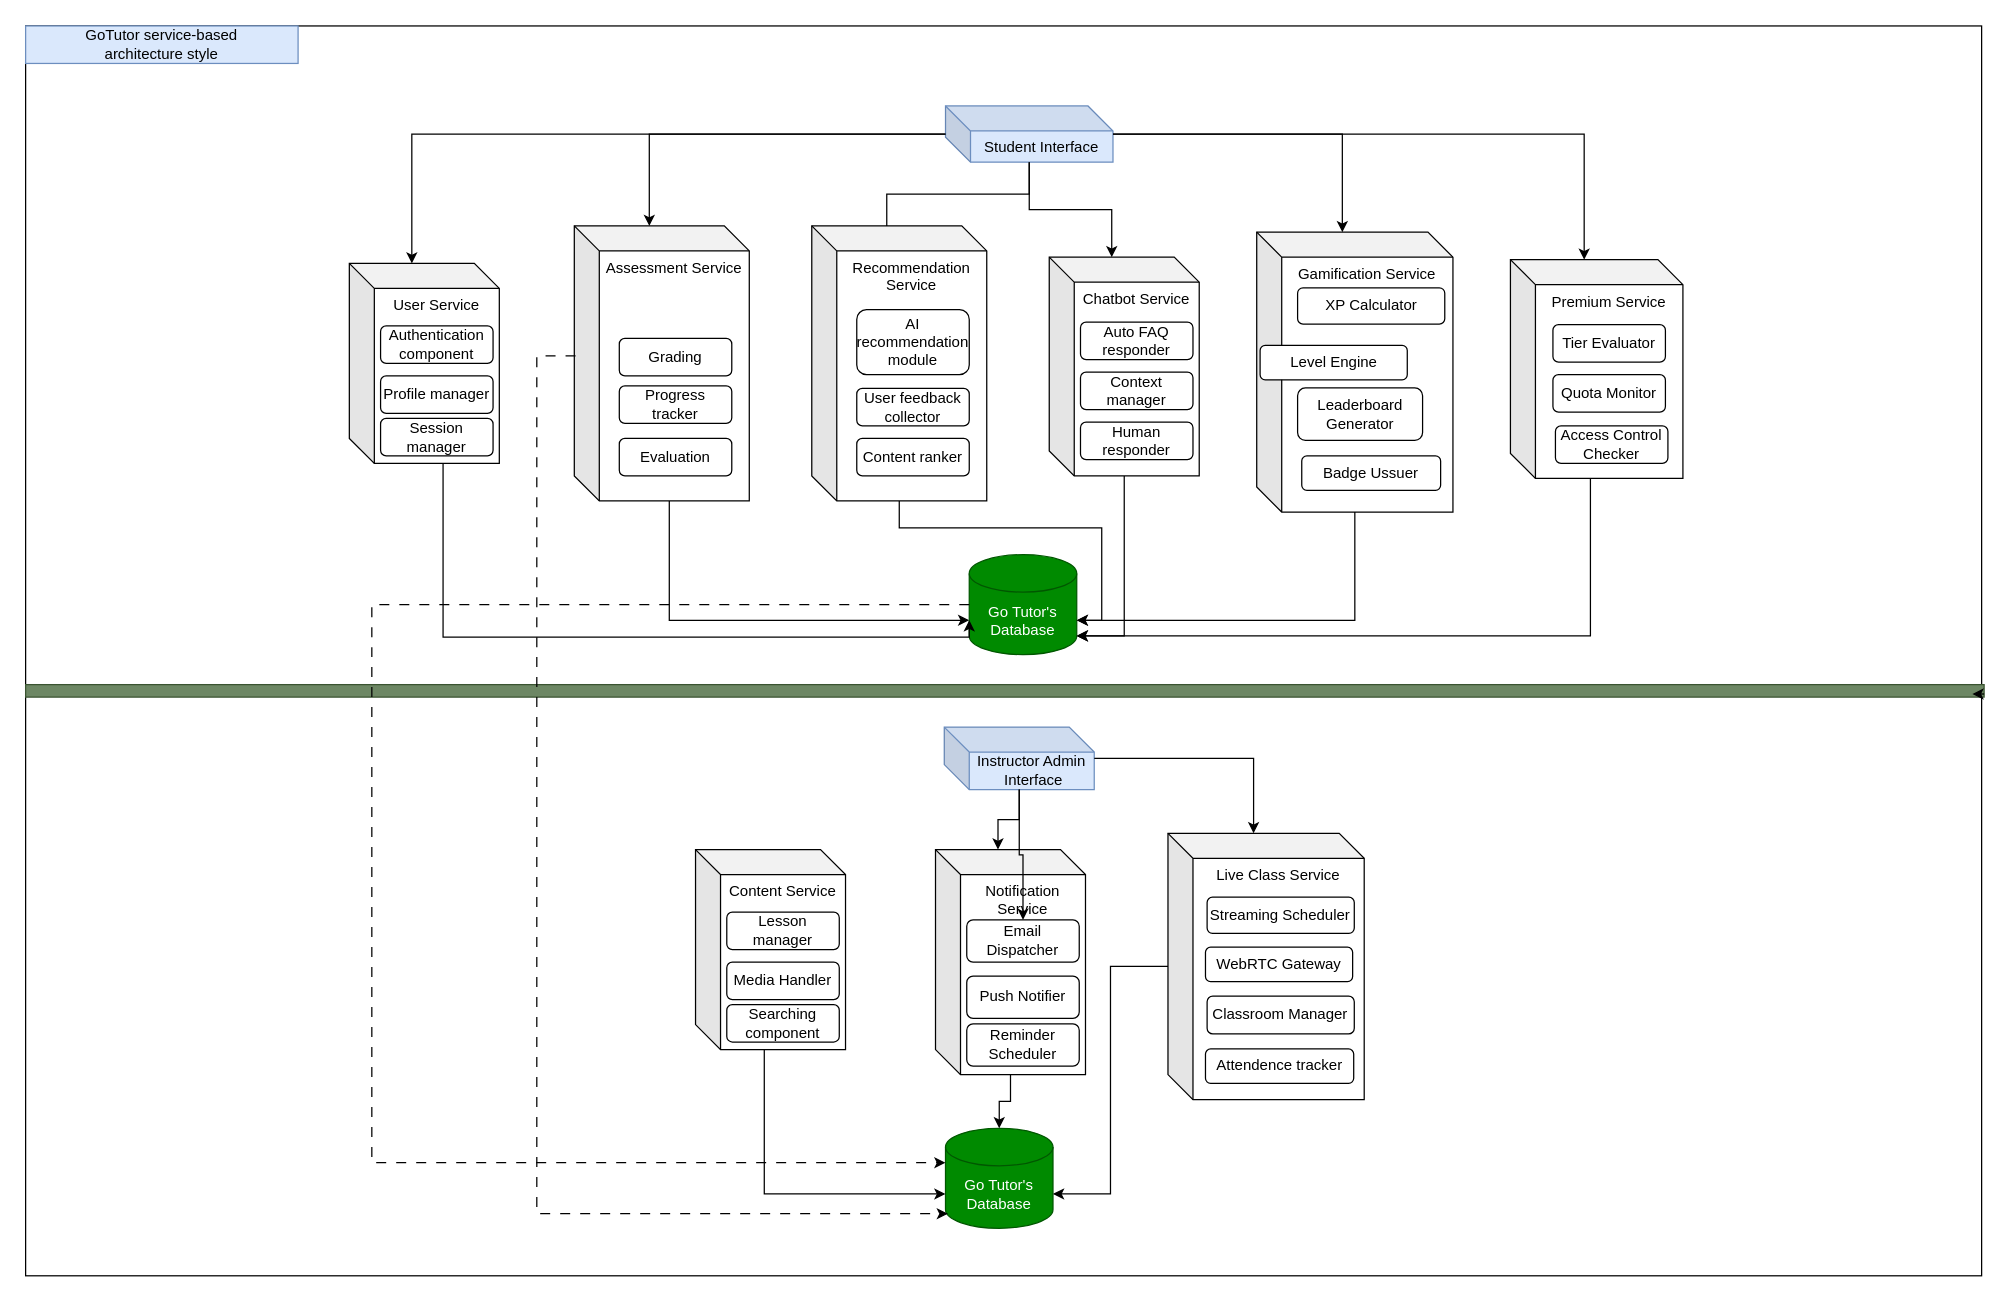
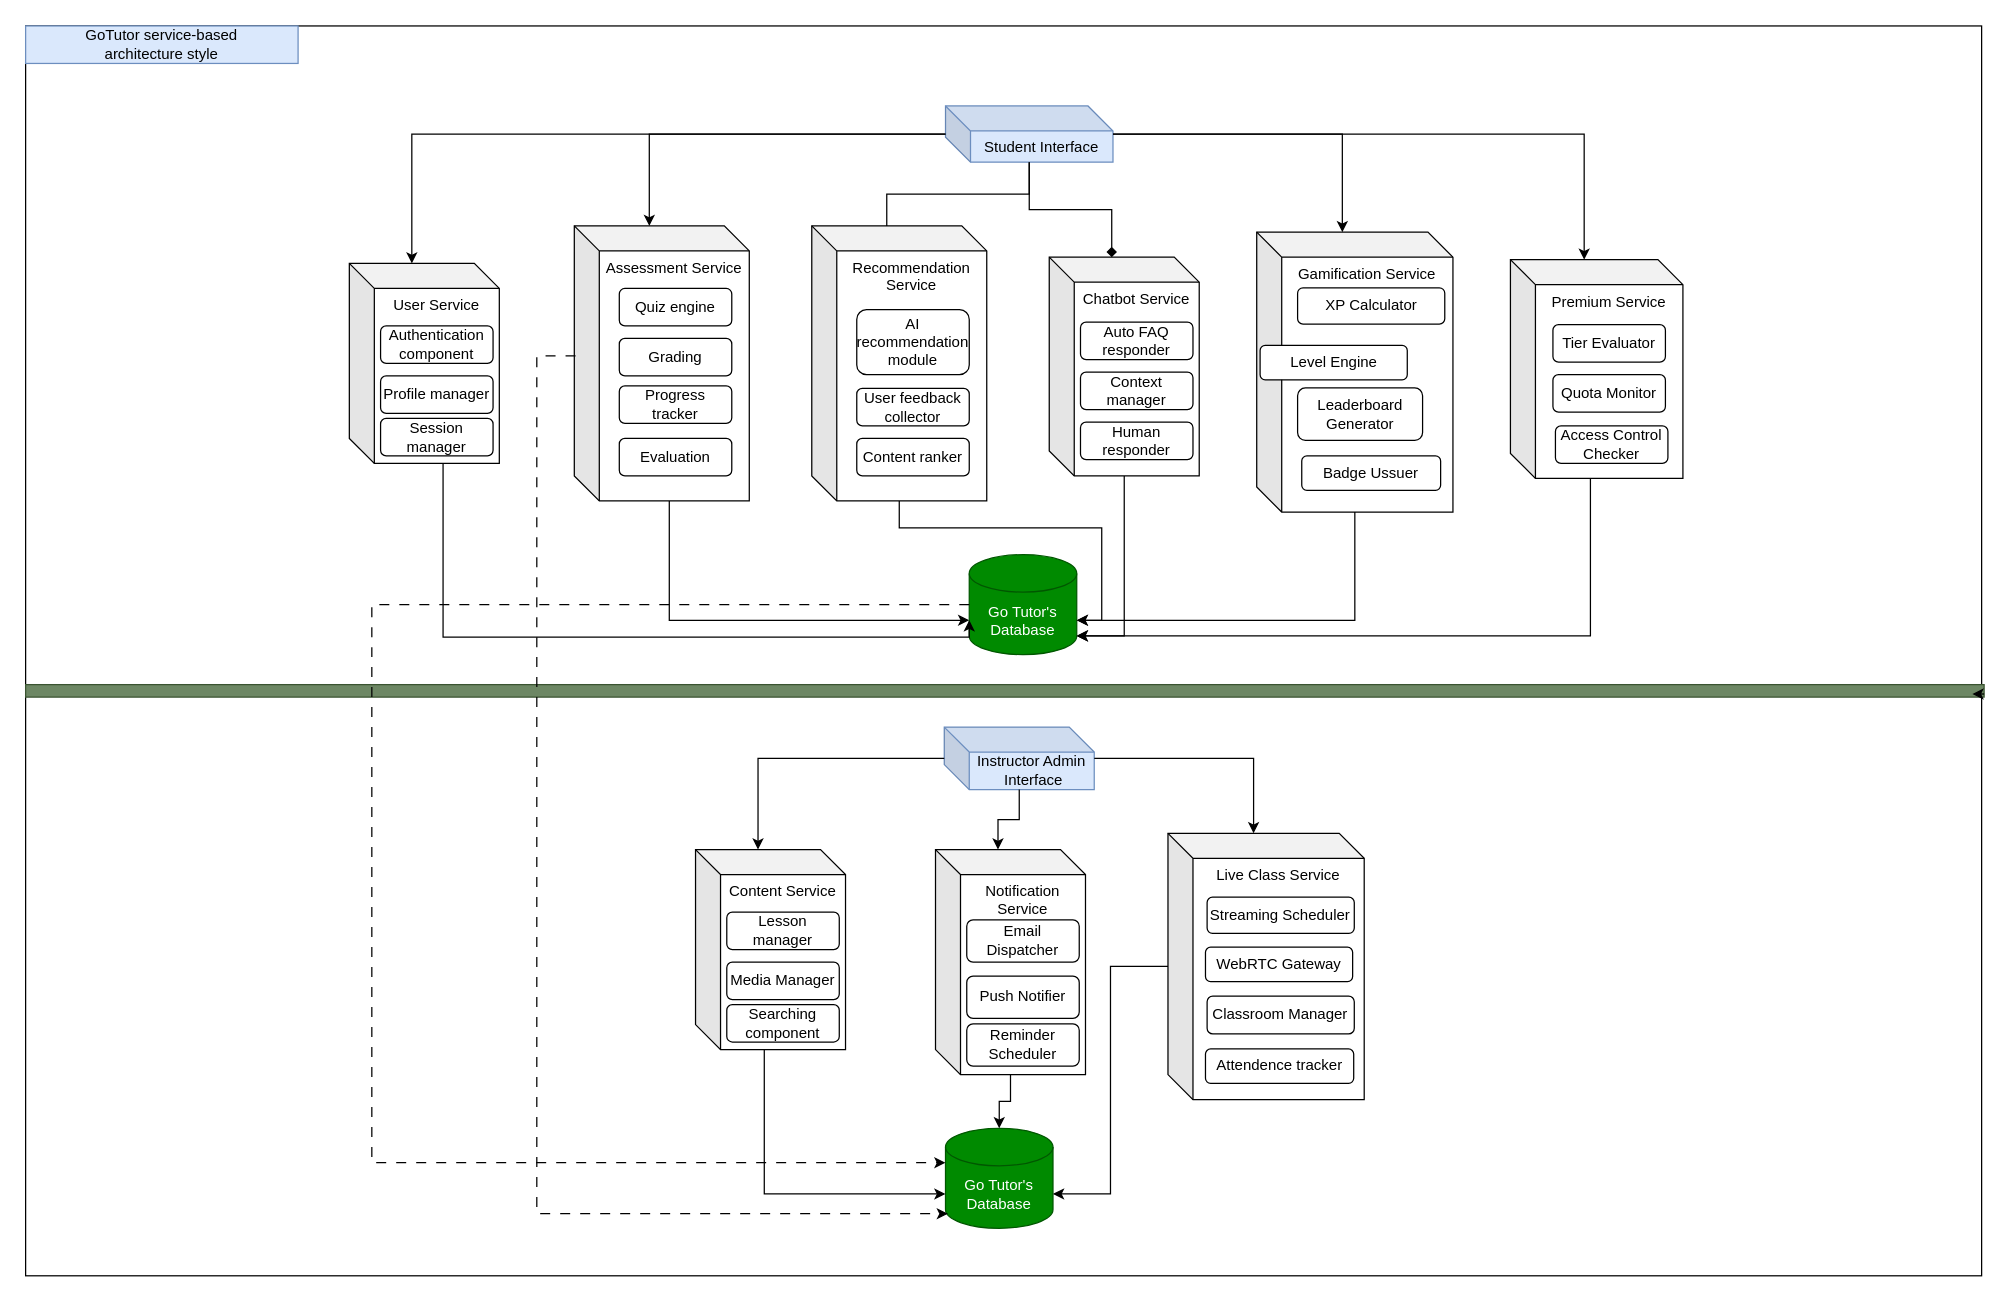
(1112, 247) -> (1112, 246)
none -> (676, 307)
(1023, 865) -> (810, 758)
(783, 981) -> (783, 981)
